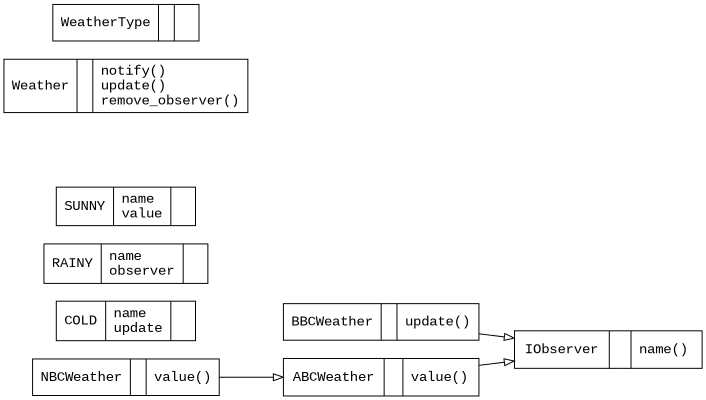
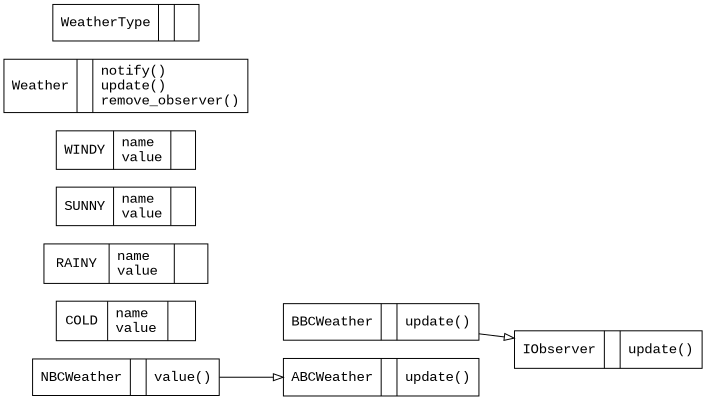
none -> (126, 150)
(142, 271) -> (138, 271)
(138, 328) -> (136, 328)
(664, 349) -> (661, 349)
(492, 364) -> none
(439, 377) -> (438, 377)
